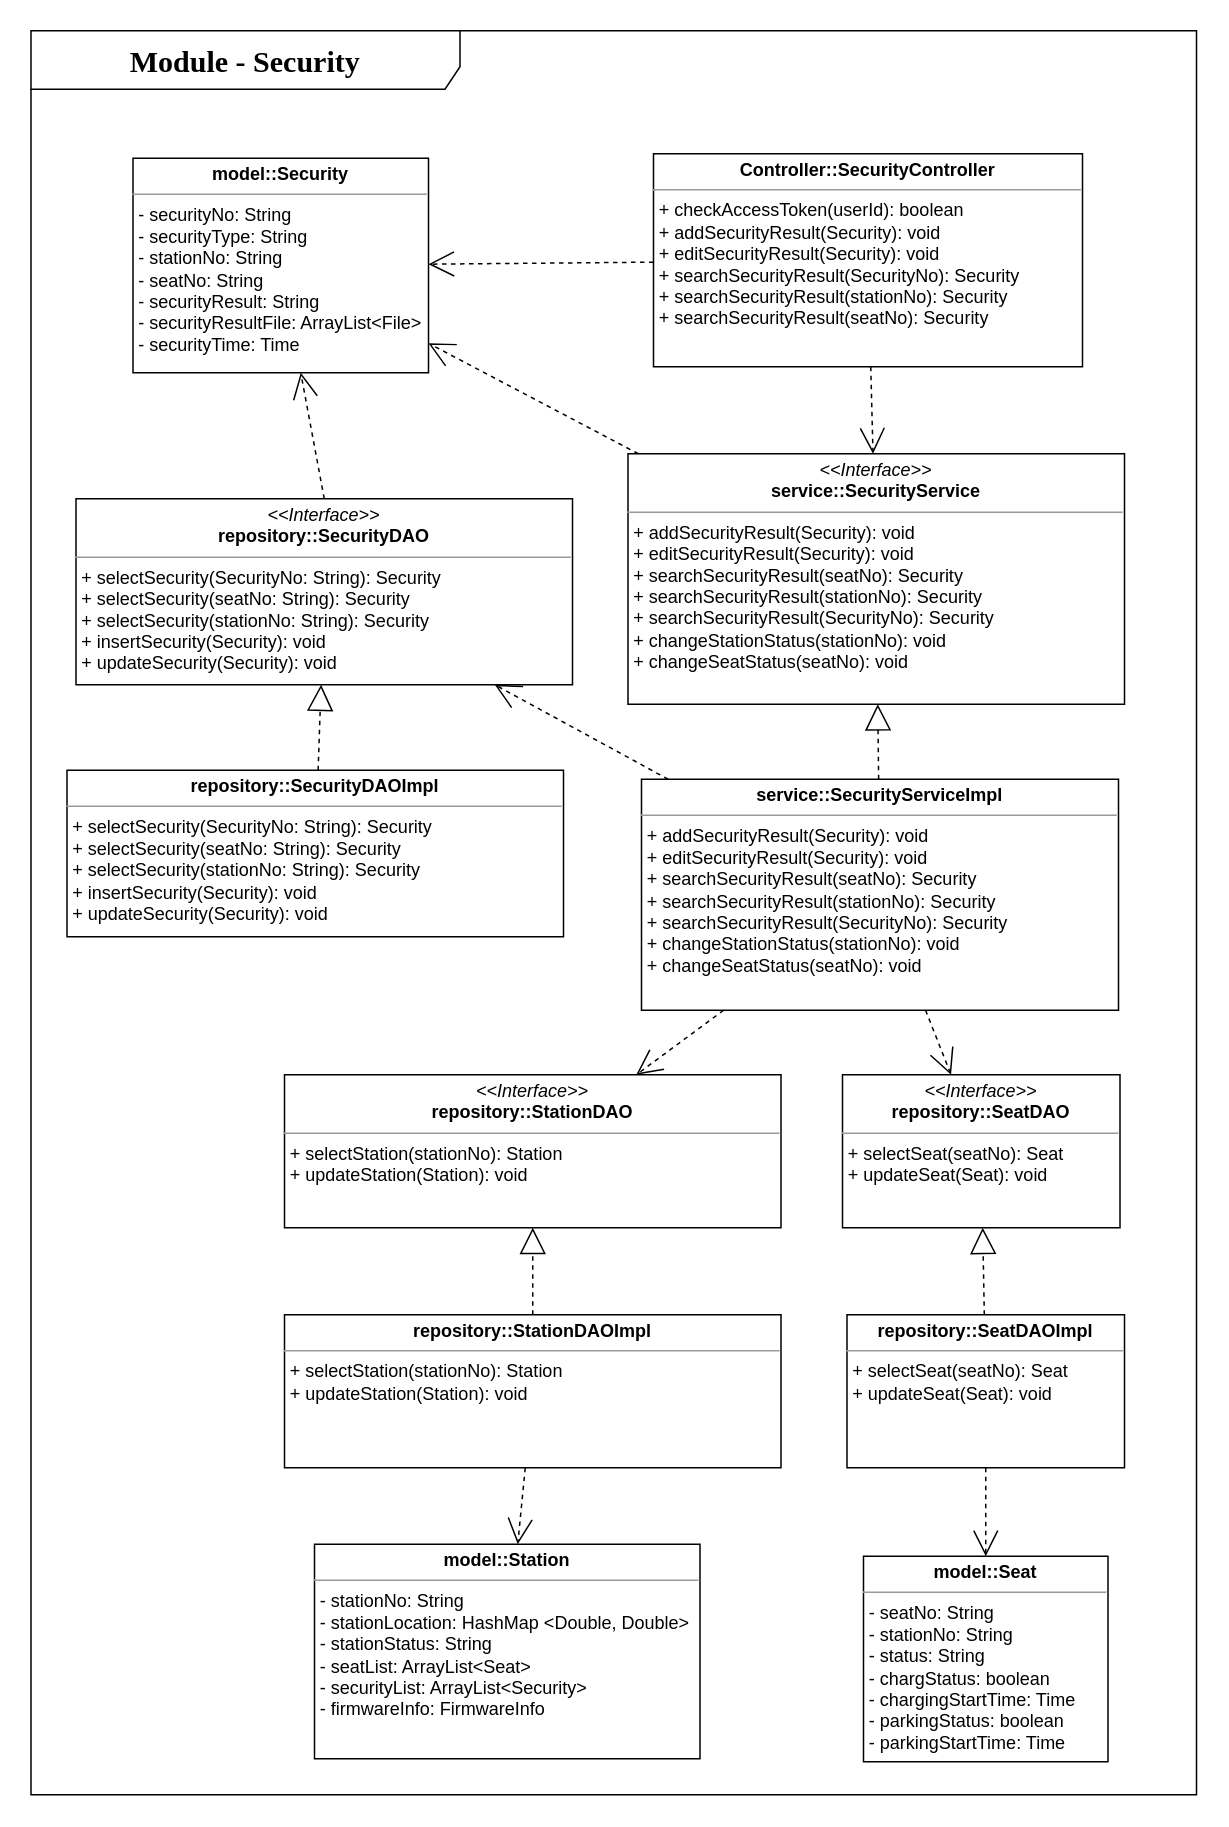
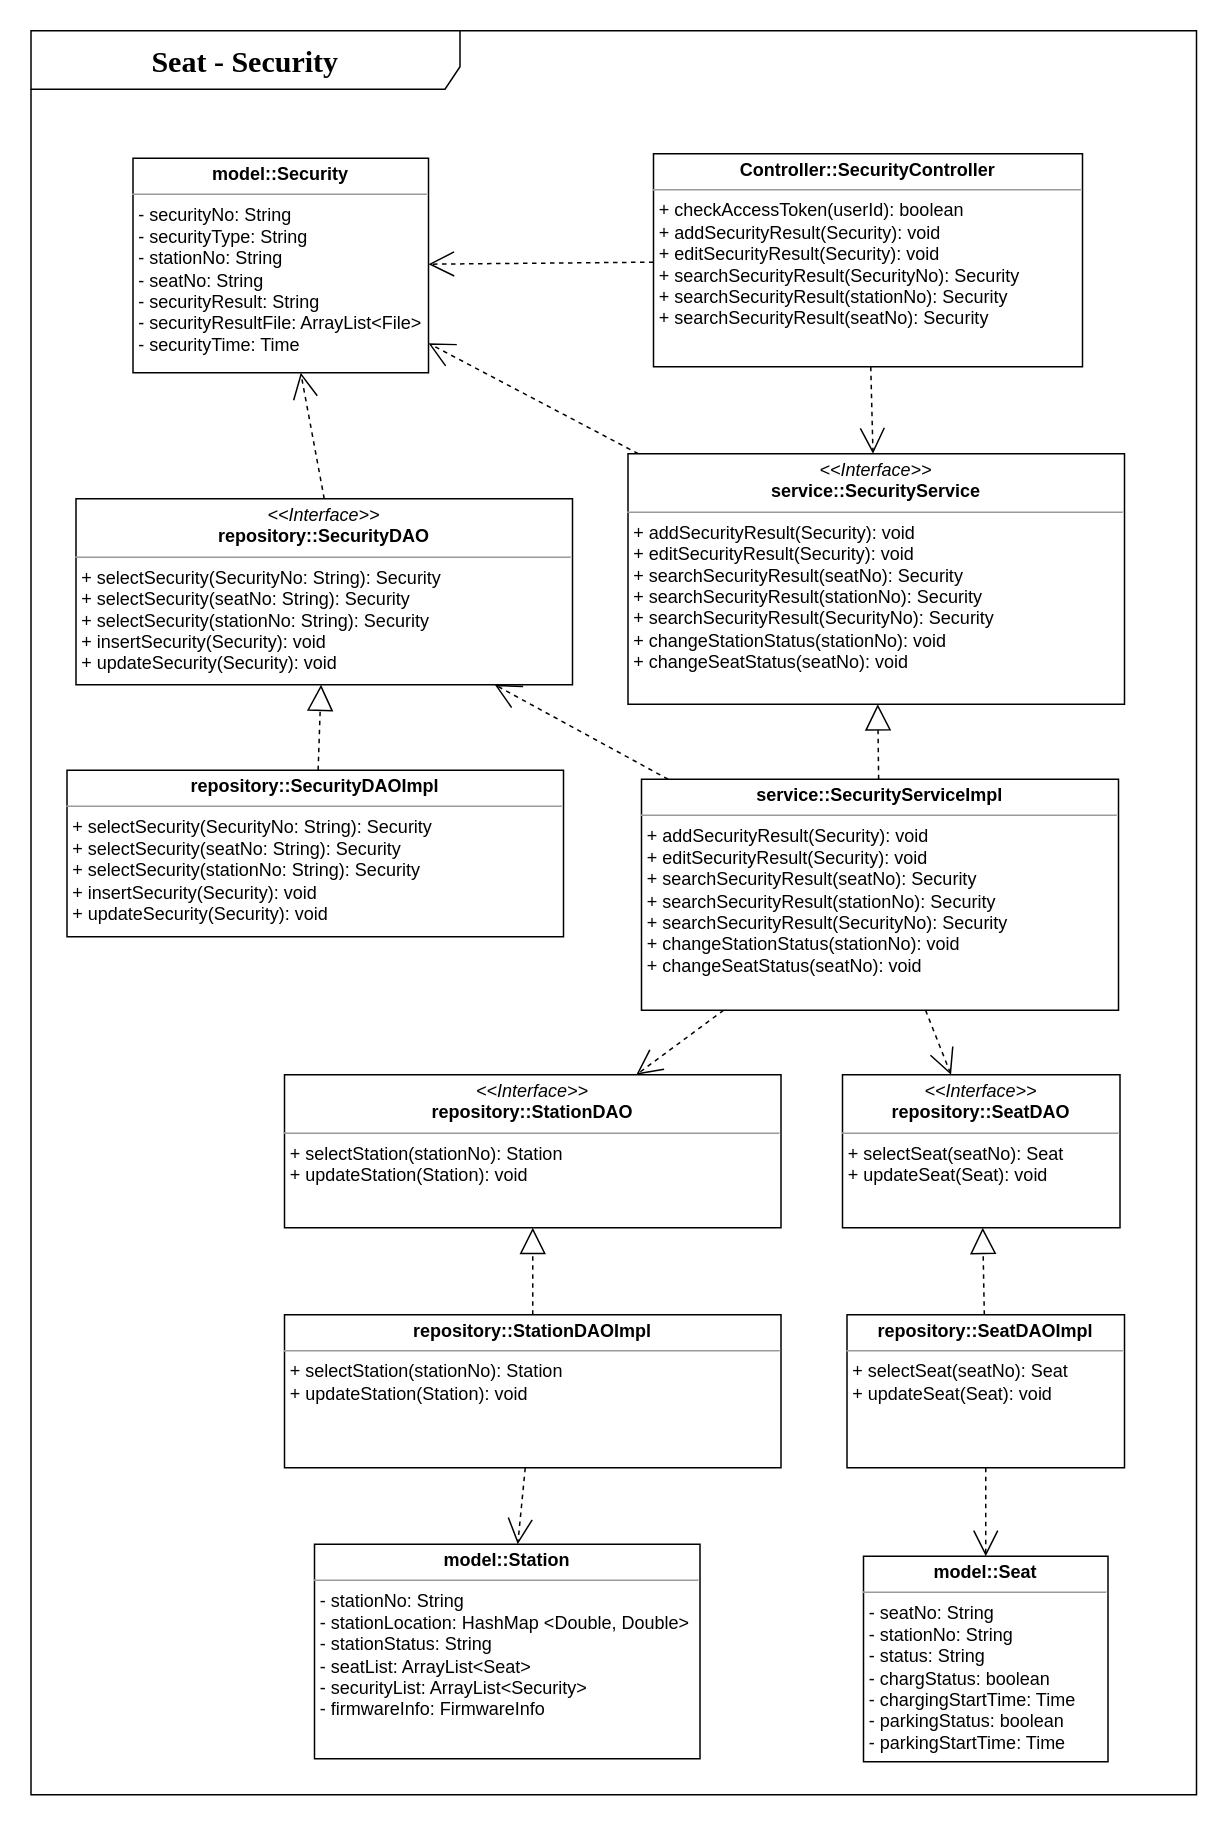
(245, 61) -> (245, 61)
